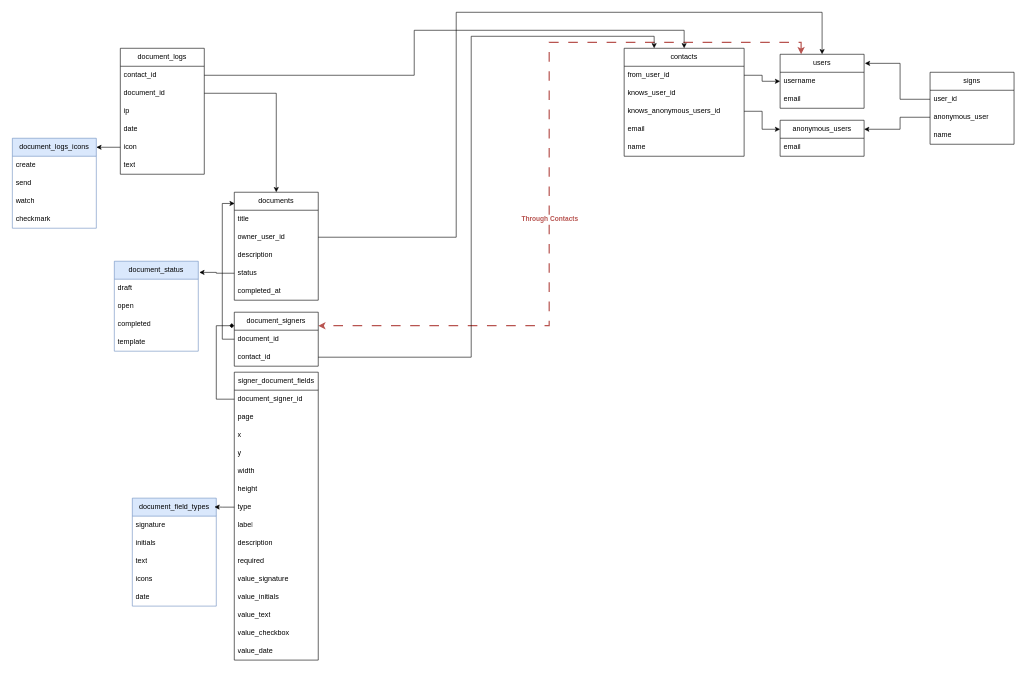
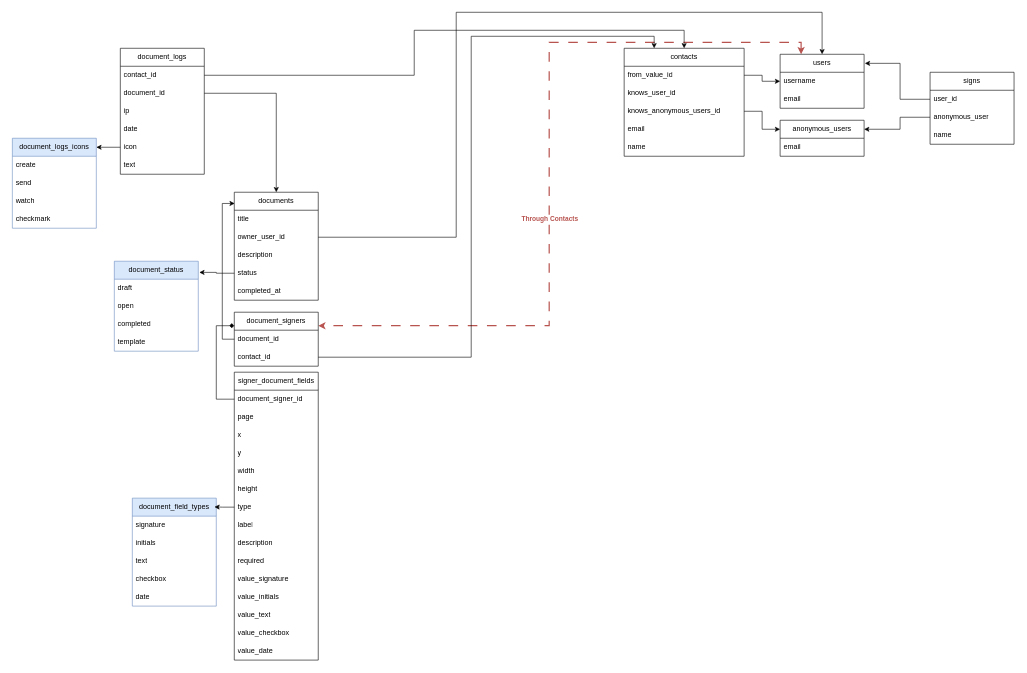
(651, 75) -> (652, 75)
(145, 579) -> (152, 579)
